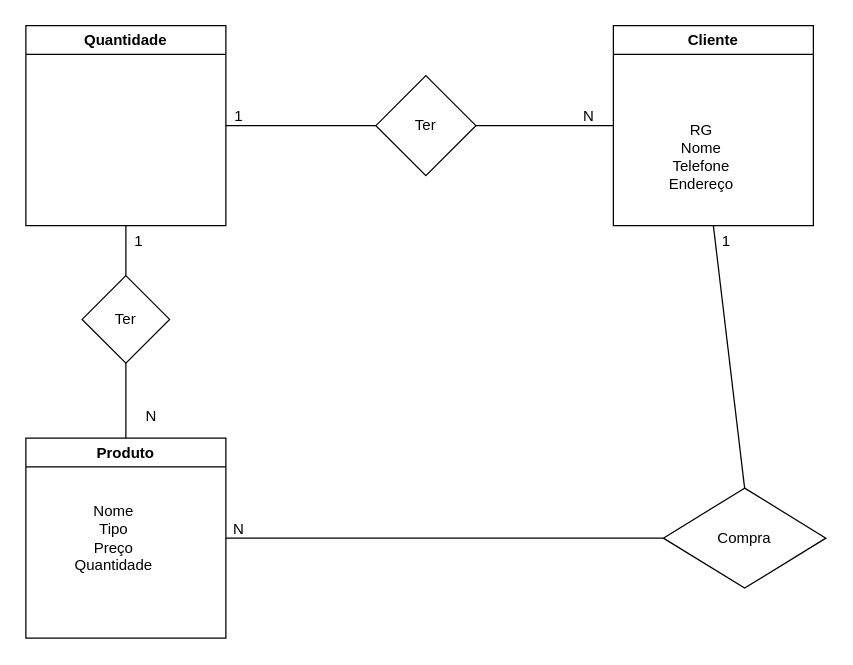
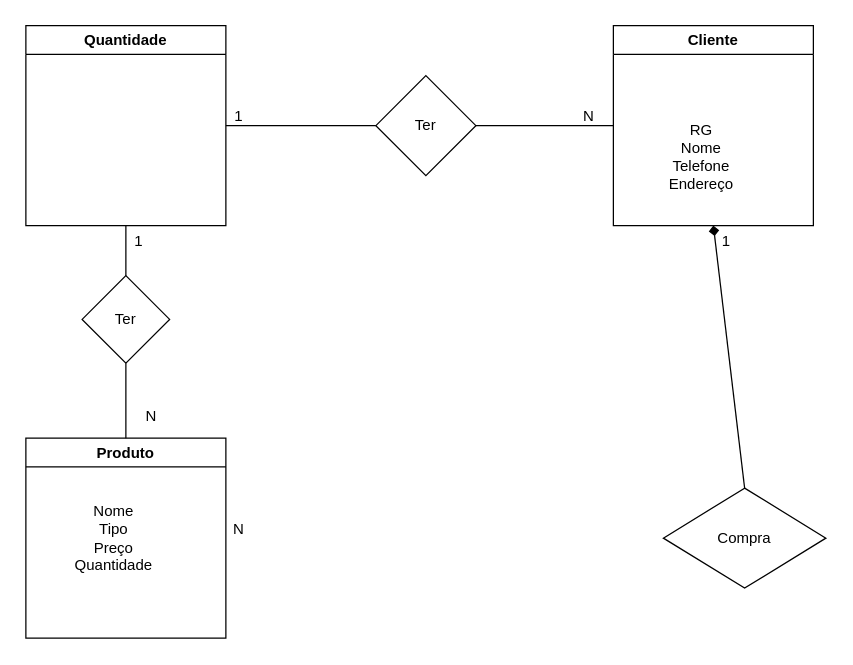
(714, 232) -> (714, 236)
(445, 538) -> none
